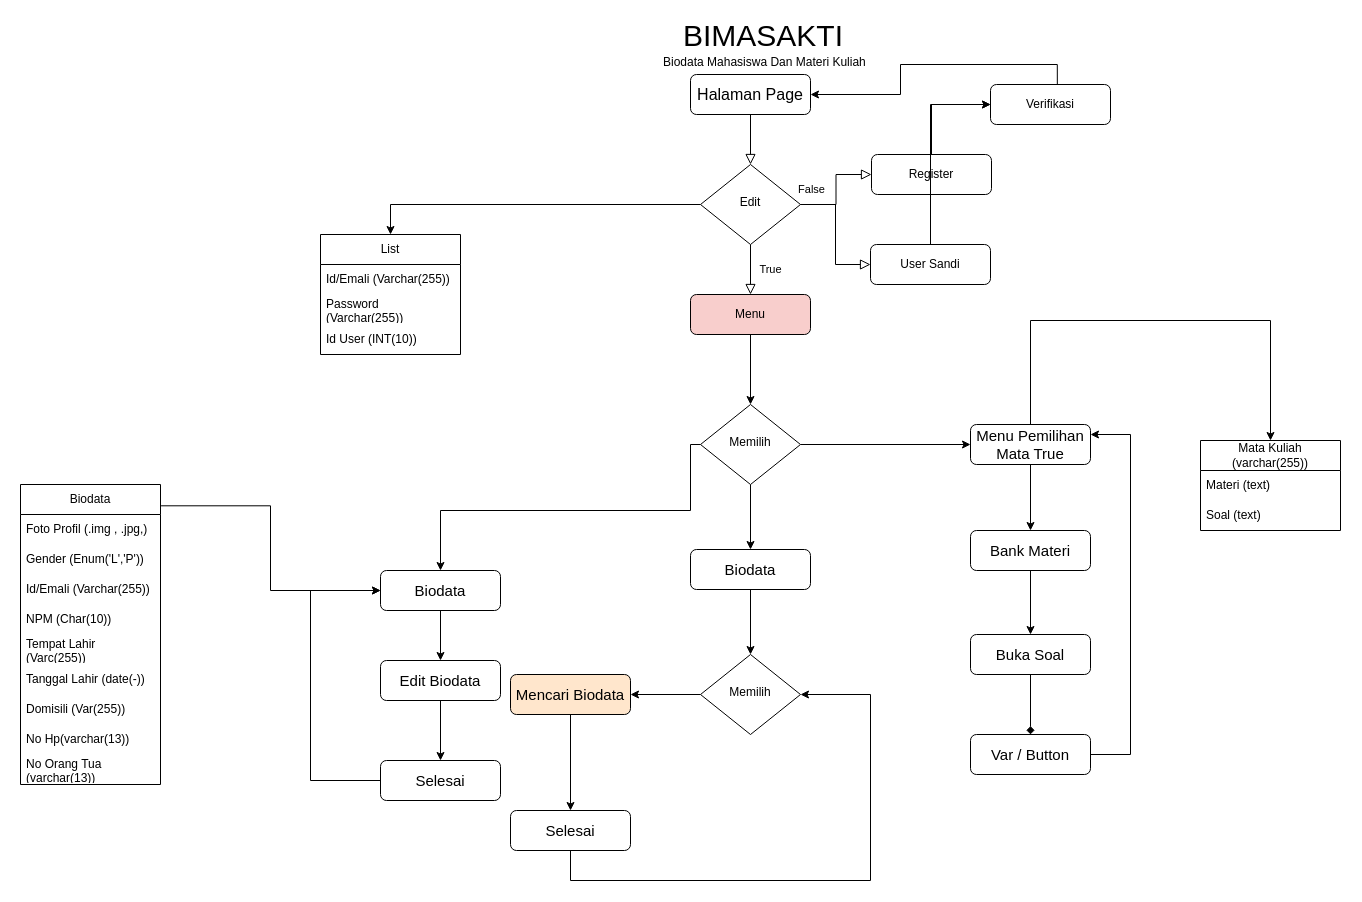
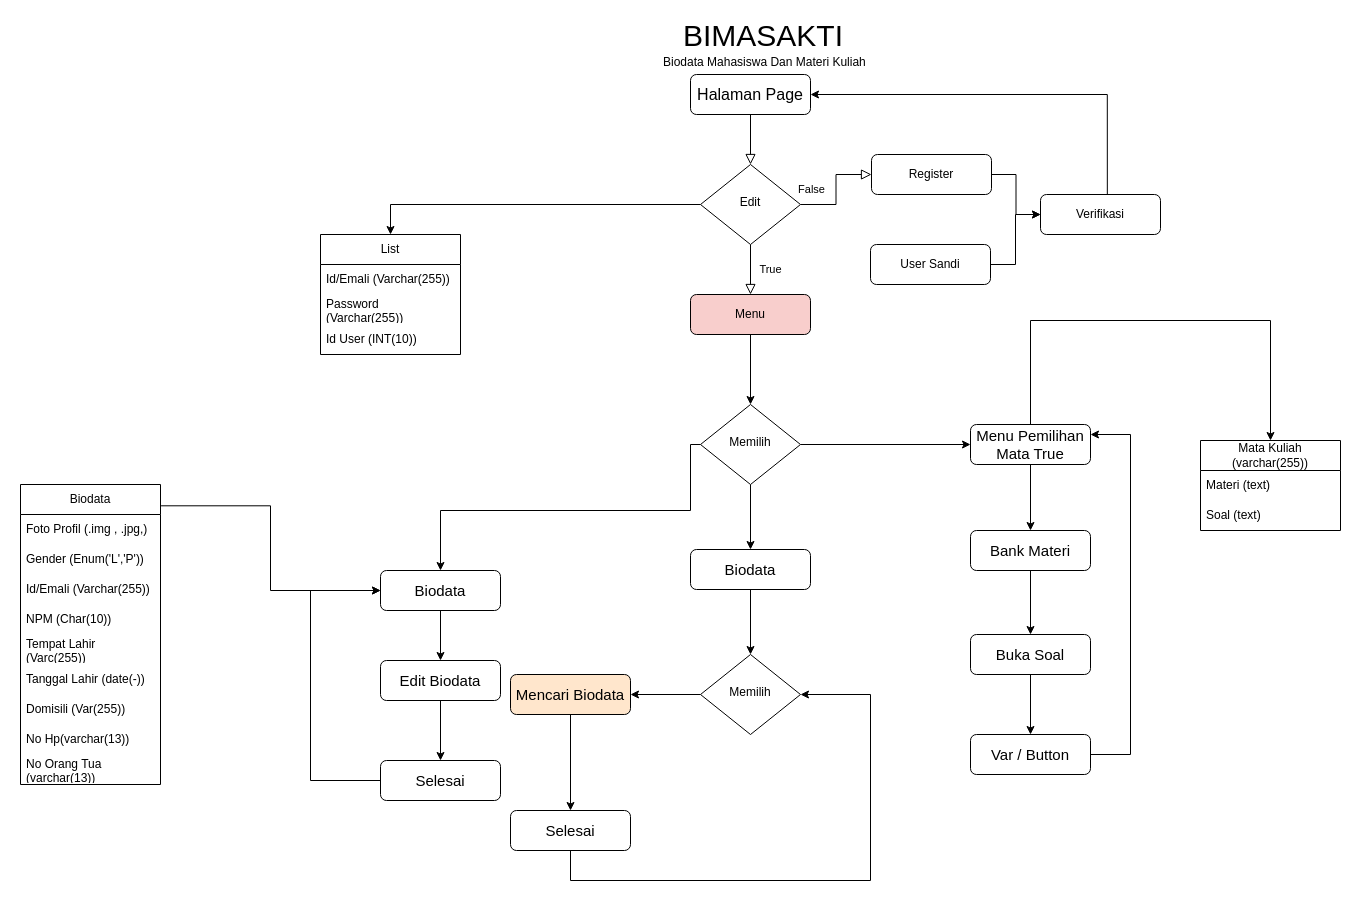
(1051, 105) -> (1101, 215)
(836, 247) -> none
(1031, 726) -> (1031, 726)
